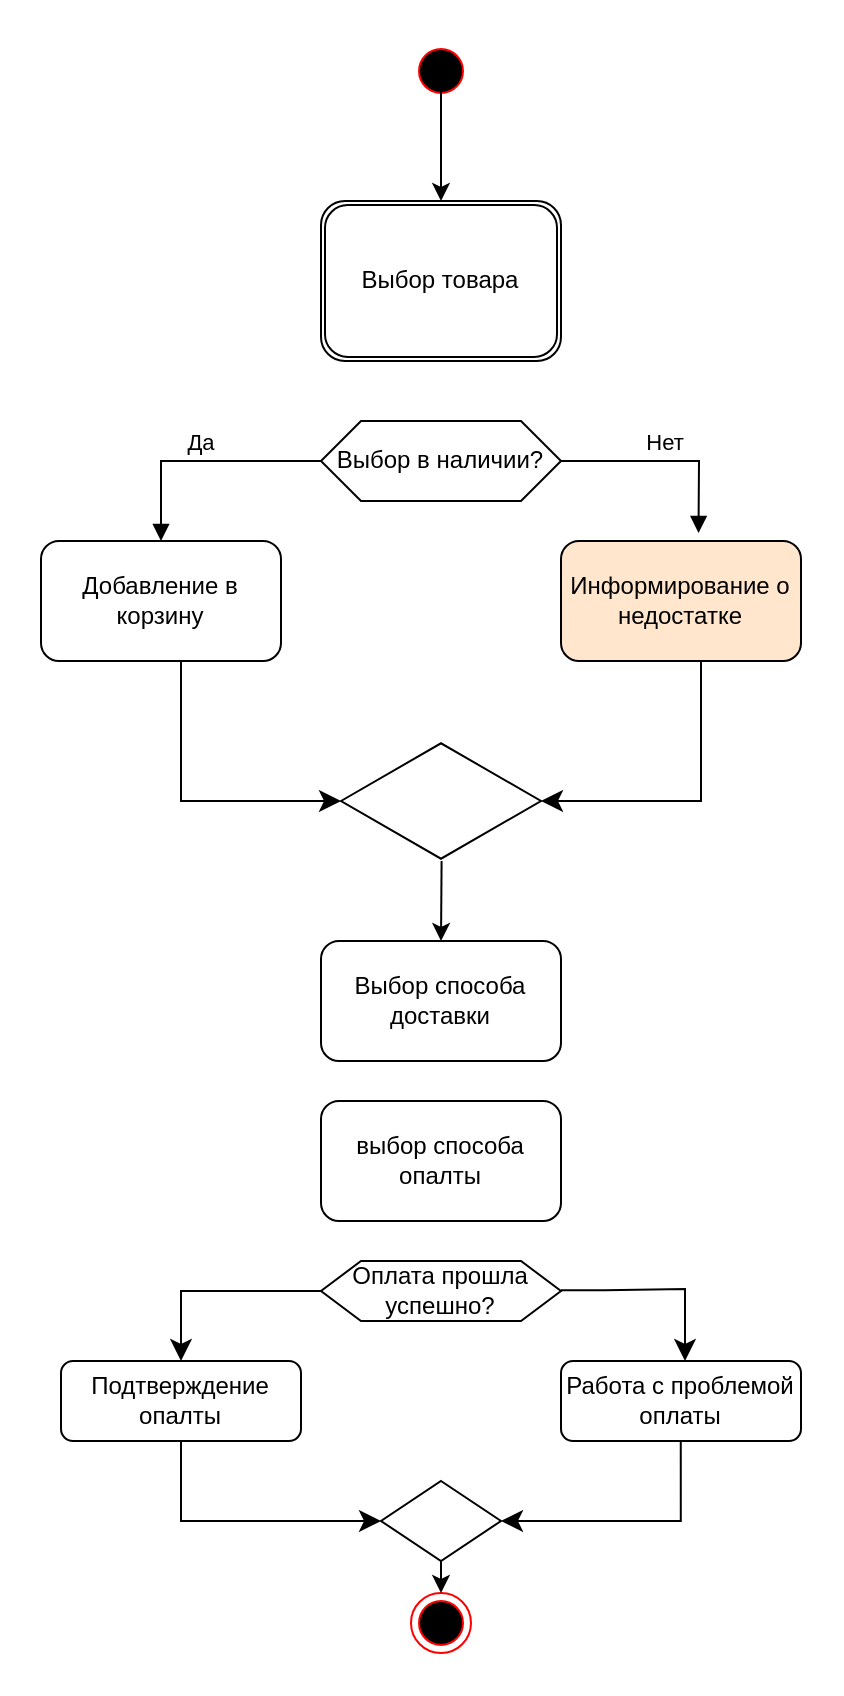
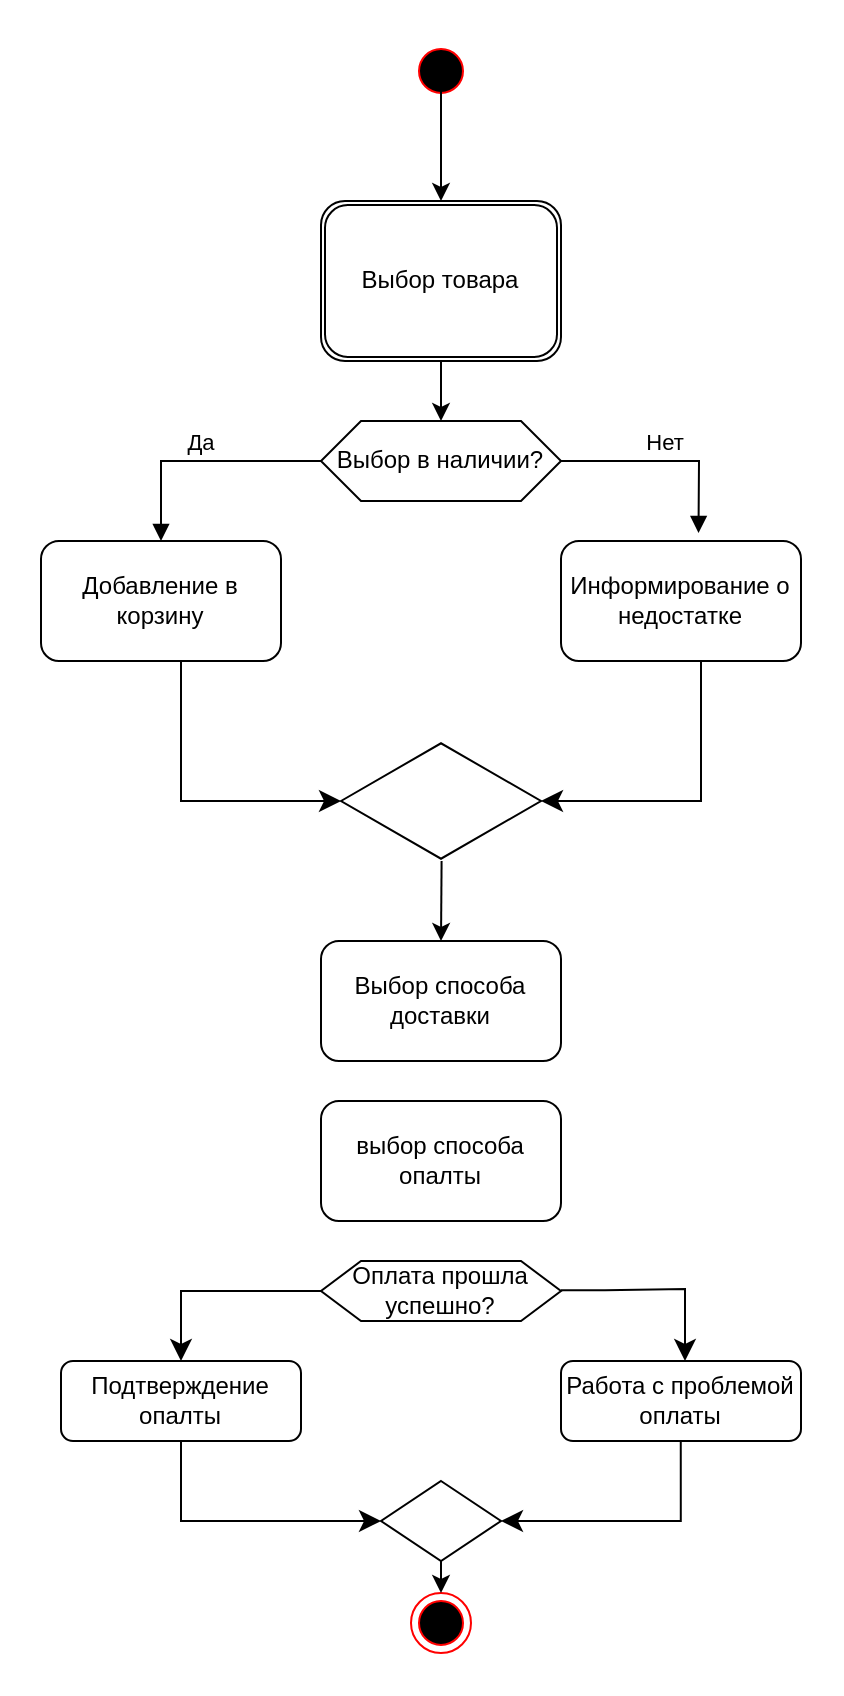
none -> (441, 384)
(681, 601) -> (681, 601)
